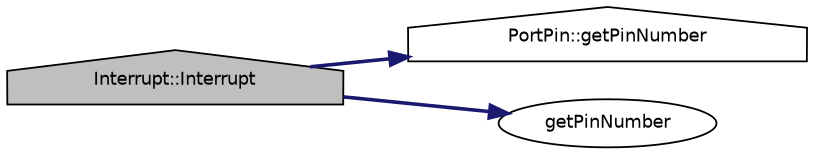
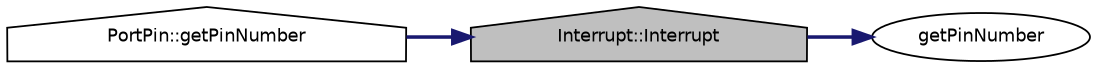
(350, 63) -> (429, 37)
